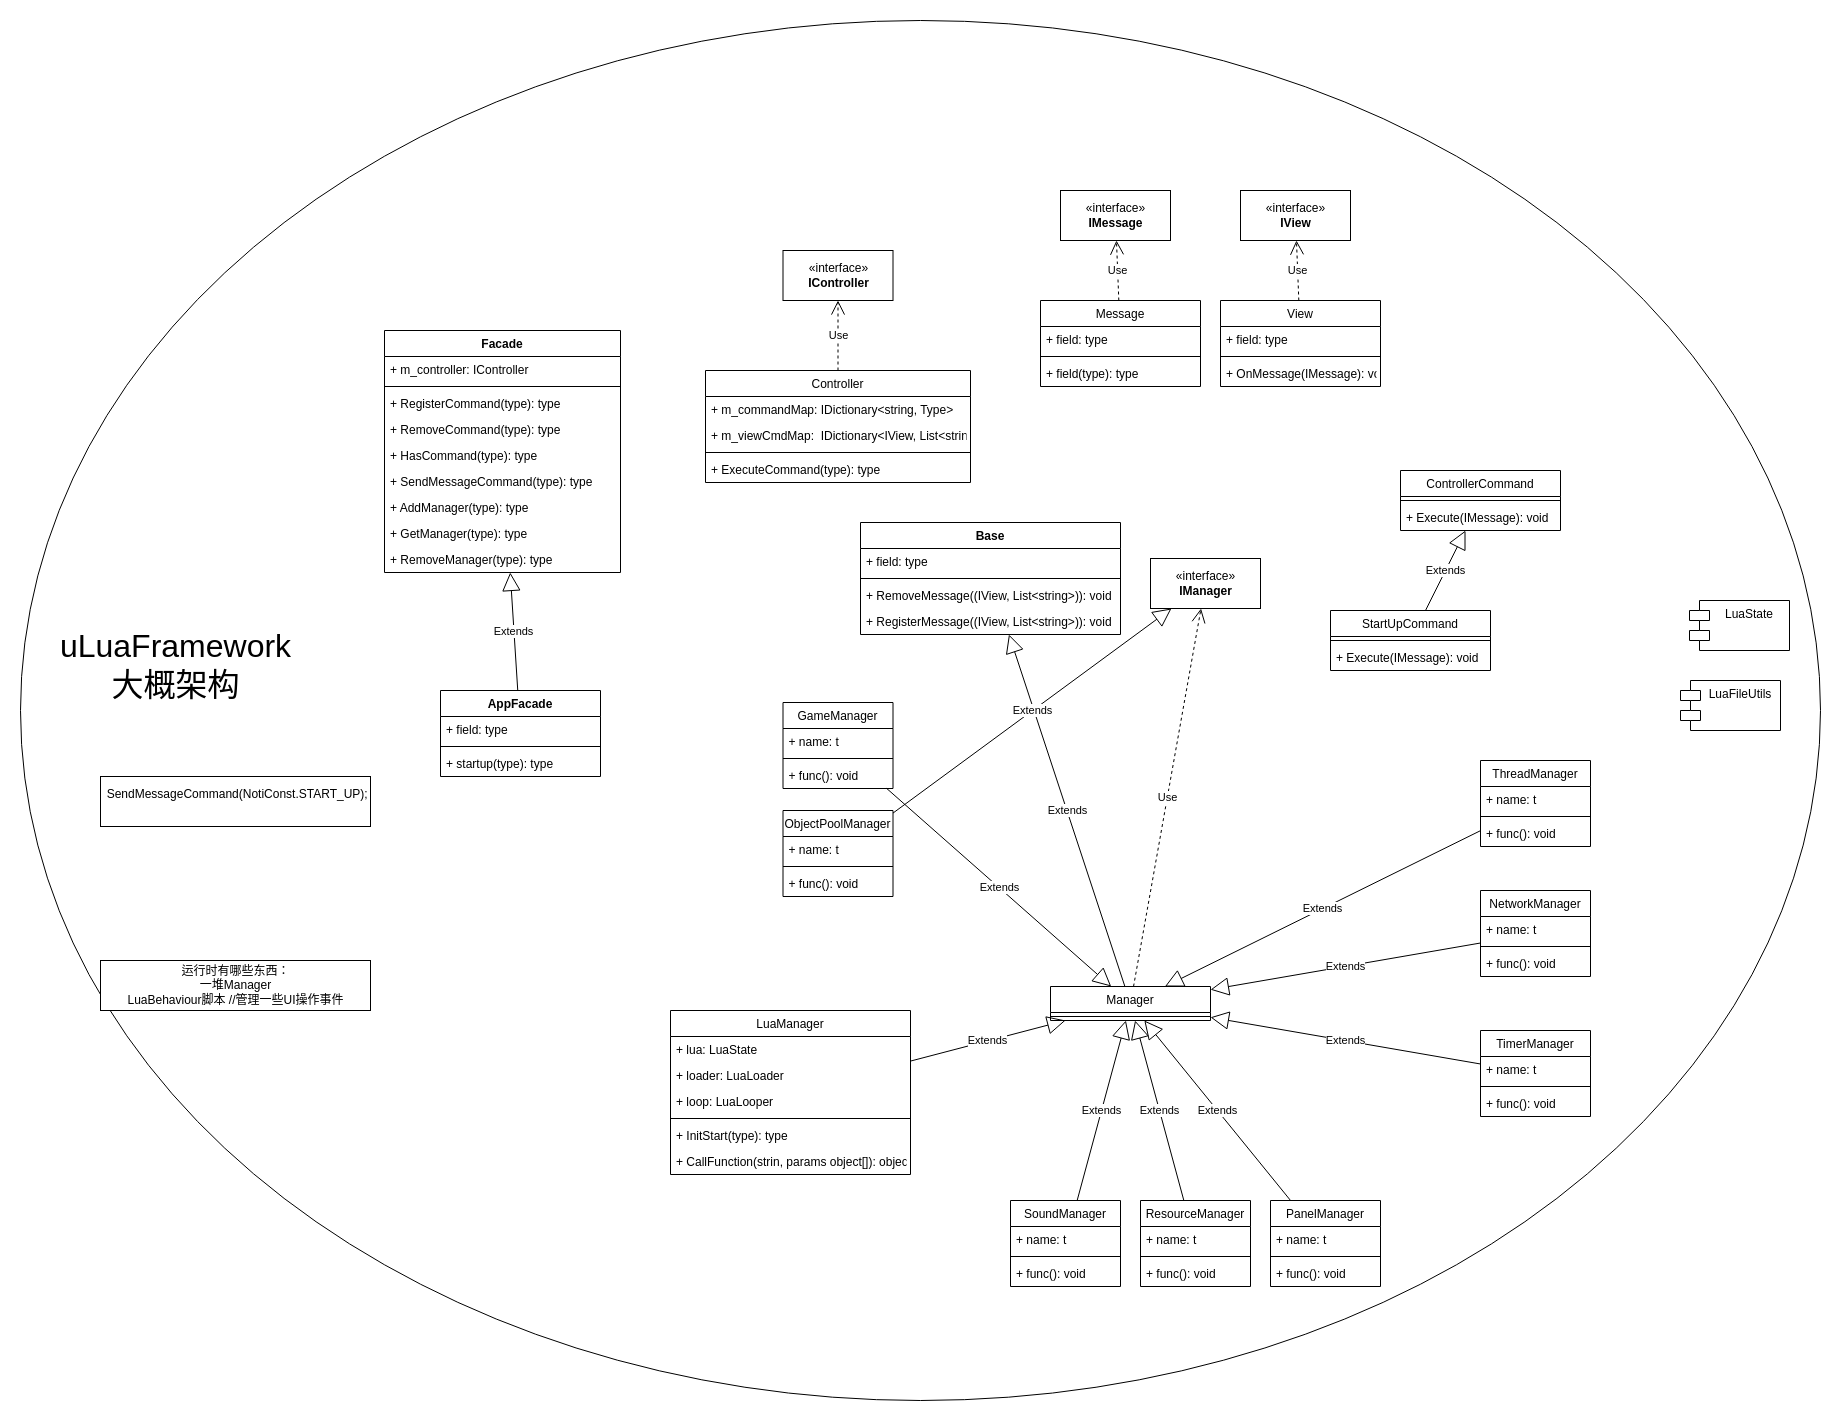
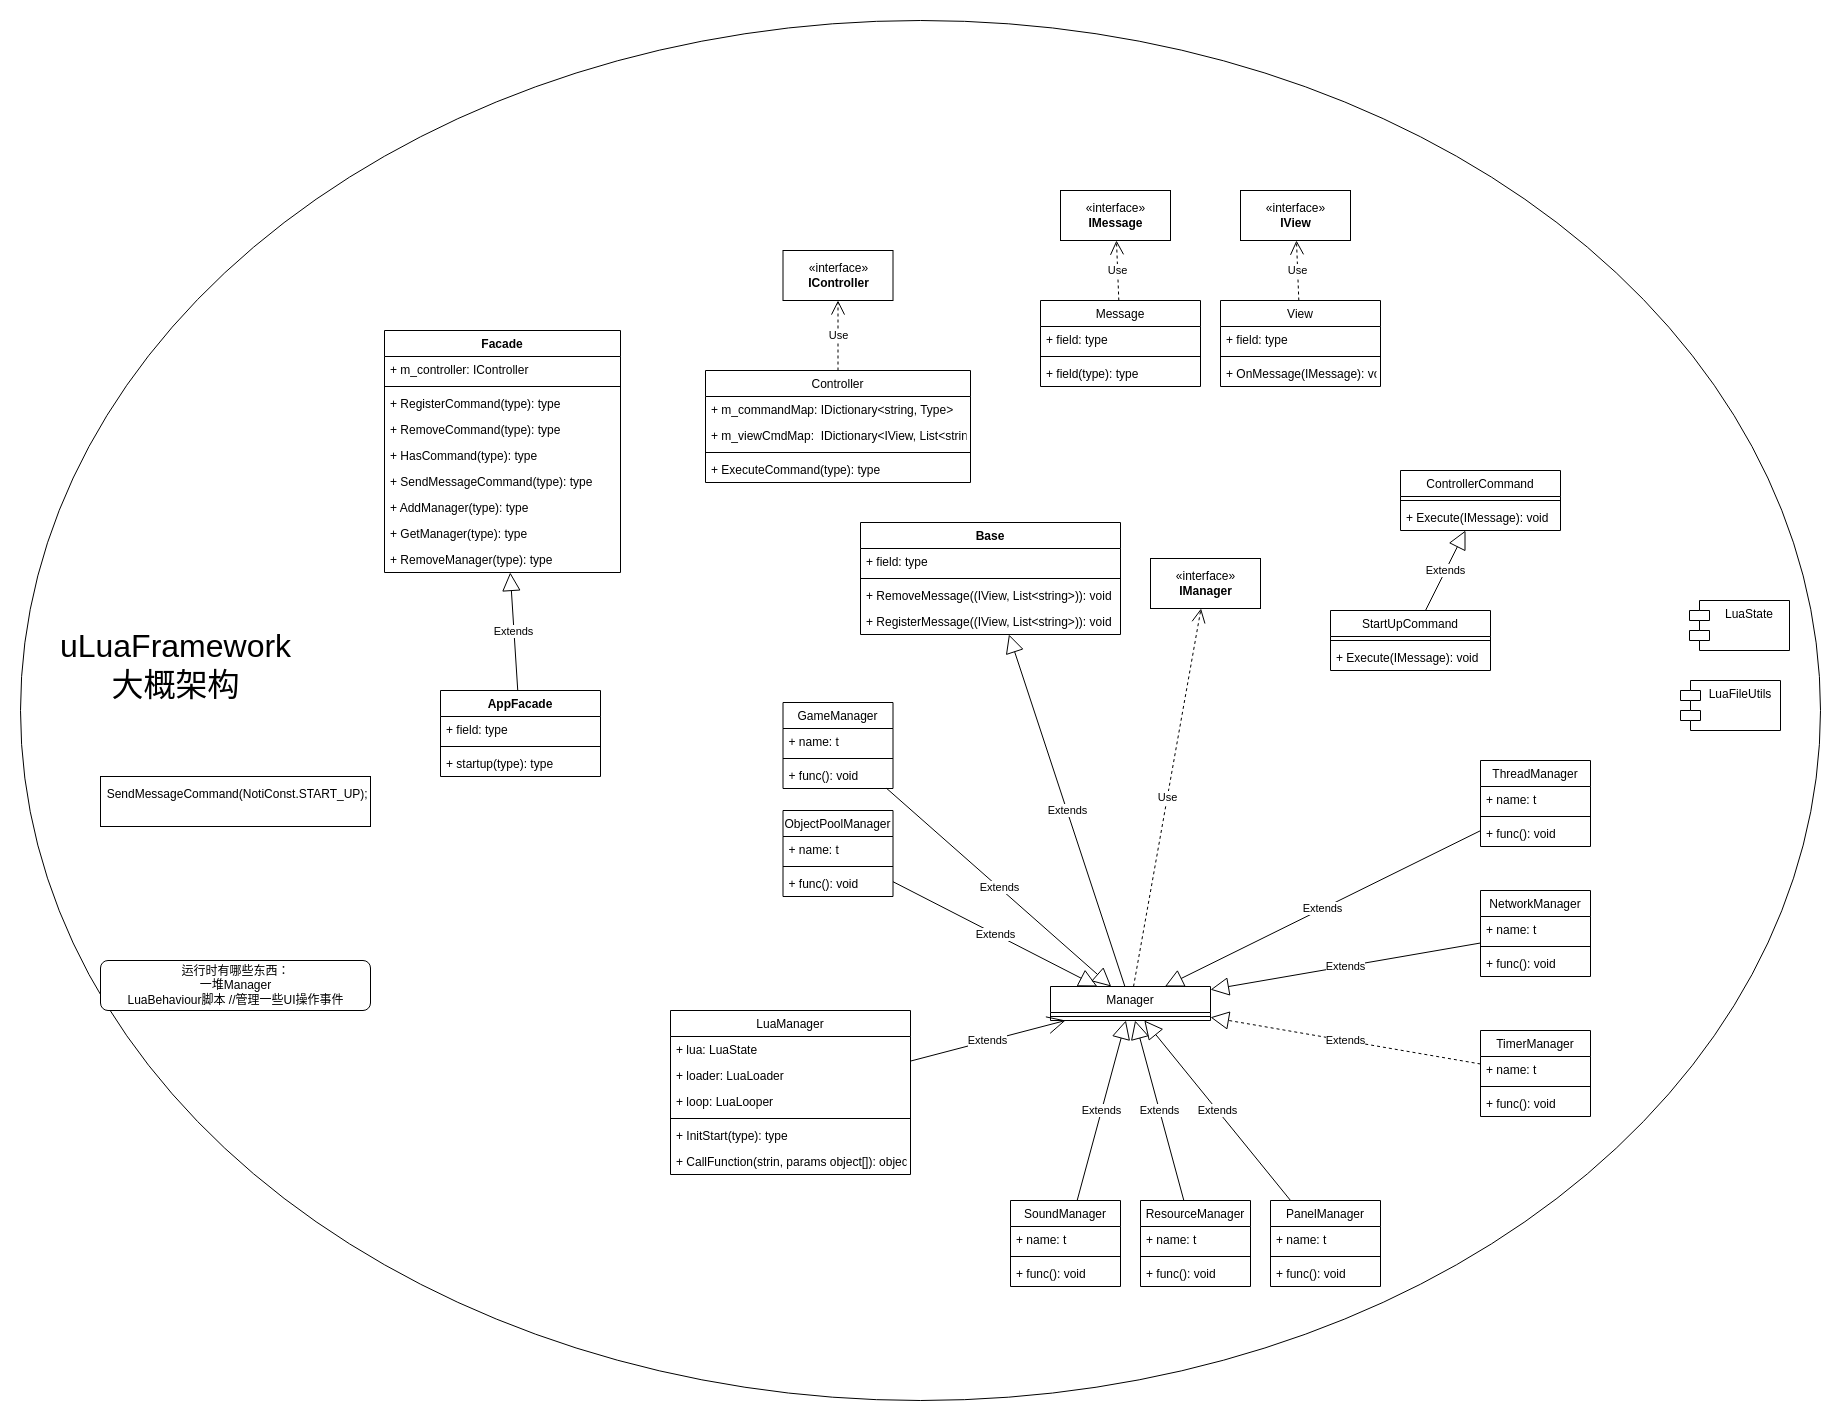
(1025, 716) -> (988, 930)
(236, 986) -> (236, 986)
(1047, 1025) -> (1054, 1024)
(1422, 1054) -> (1422, 1054)
